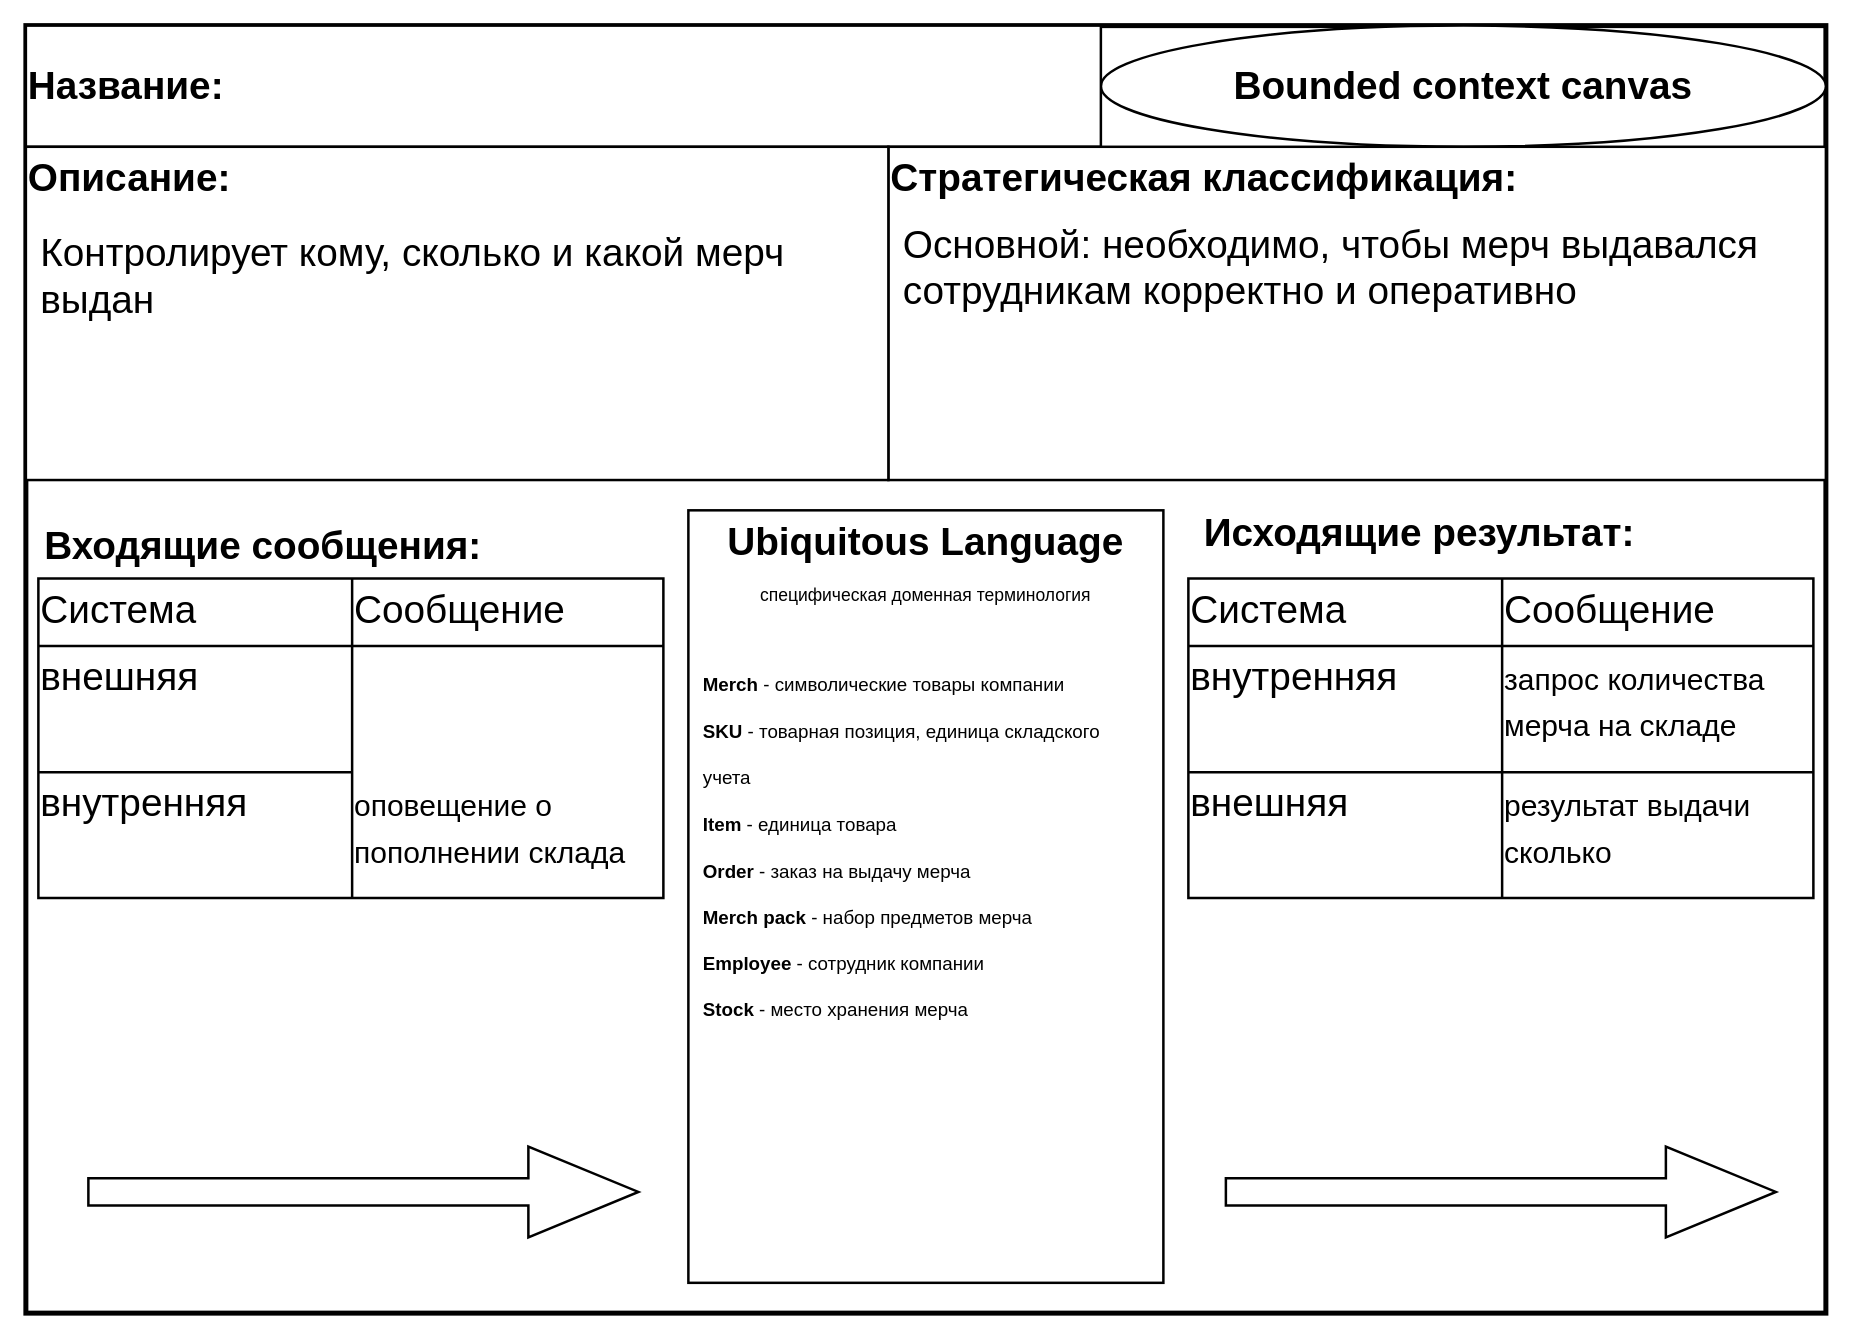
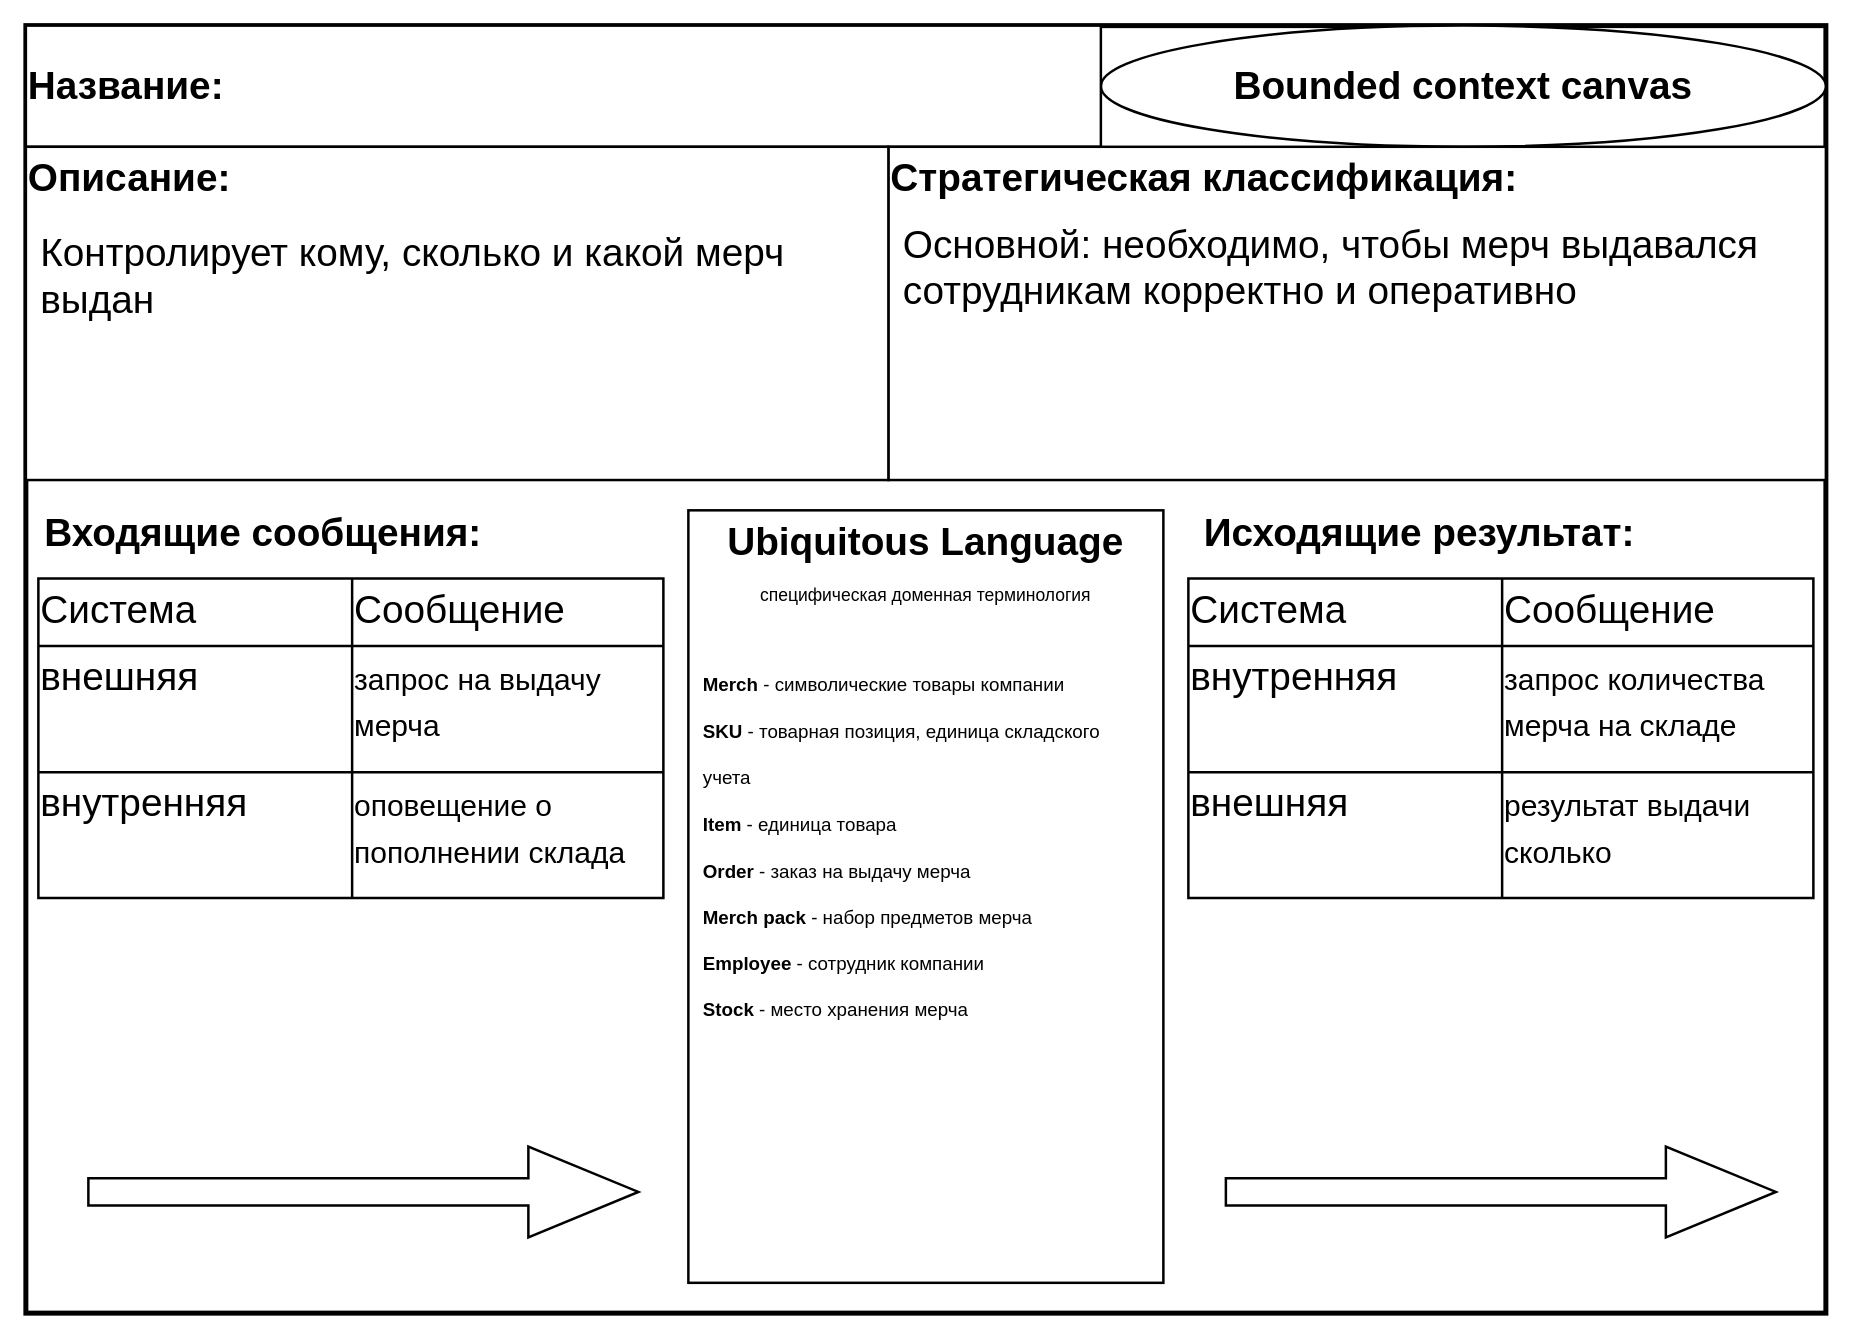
(263, 546) -> (263, 533)
none -> (508, 709)
